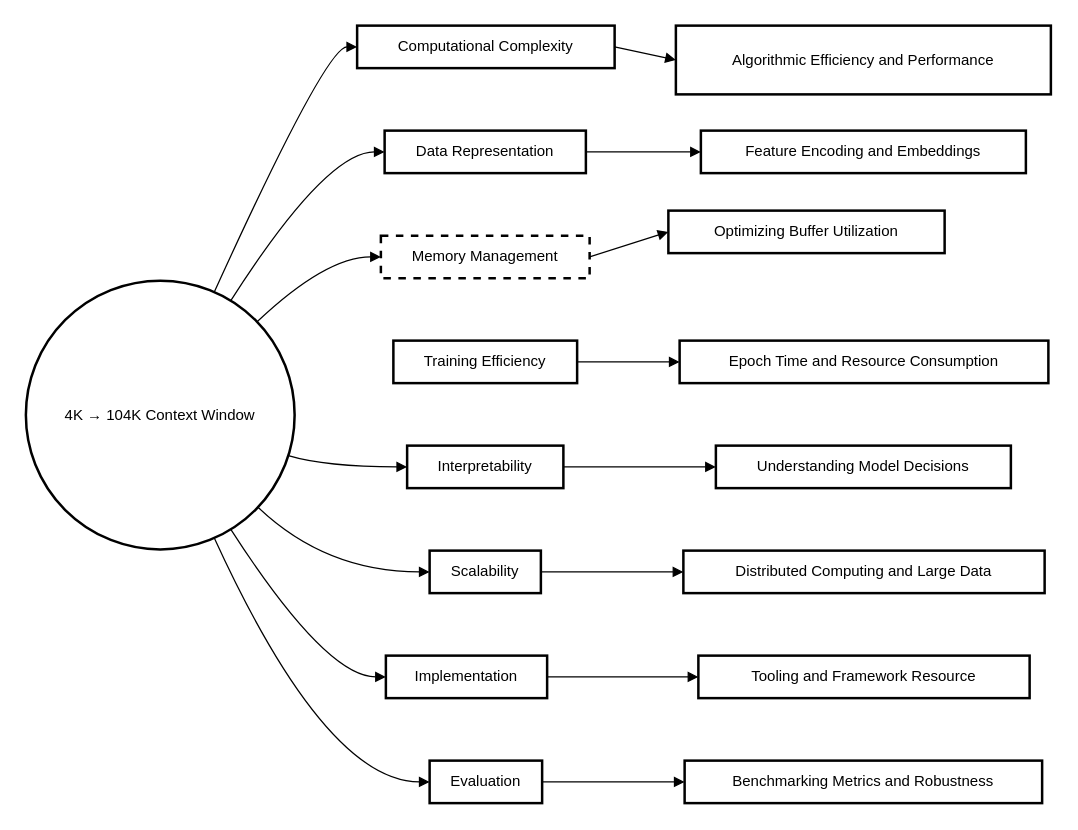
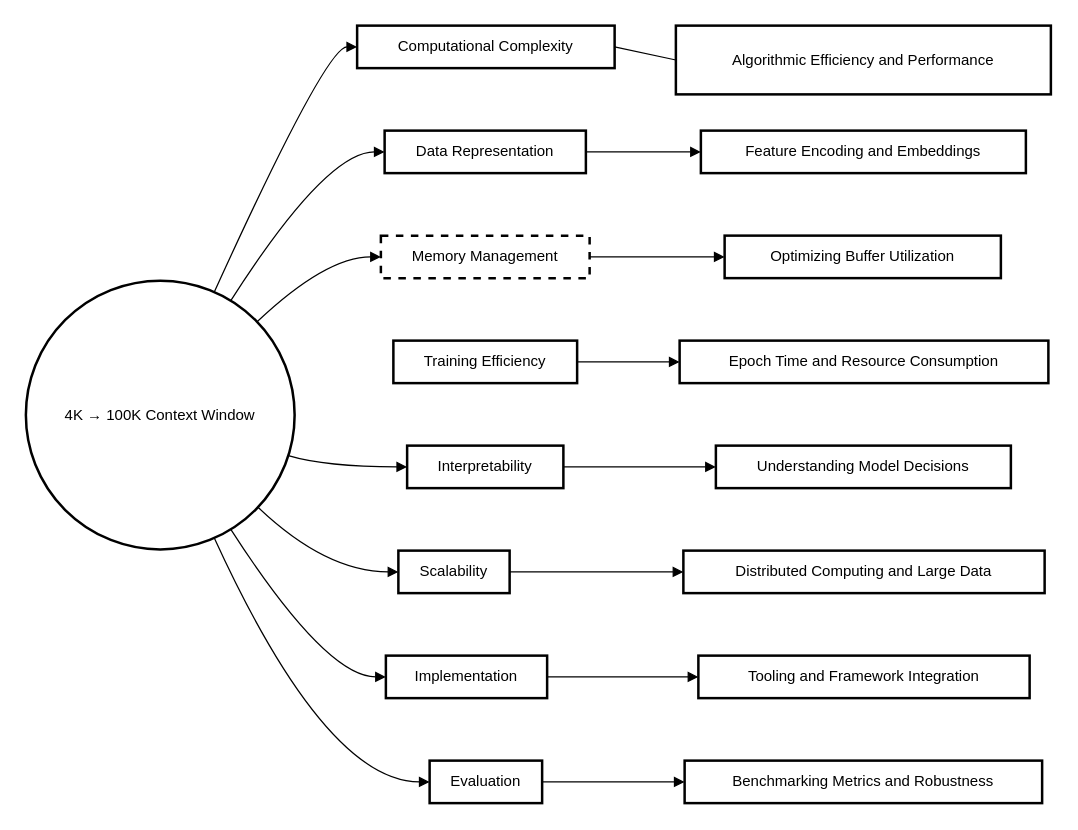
(665, 58) -> (668, 58)
(806, 232) -> (863, 257)
(160, 416) -> (160, 416)
(485, 572) -> (454, 572)
(864, 677) -> (864, 677)
